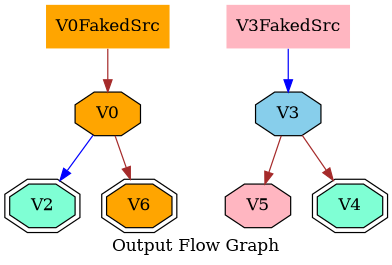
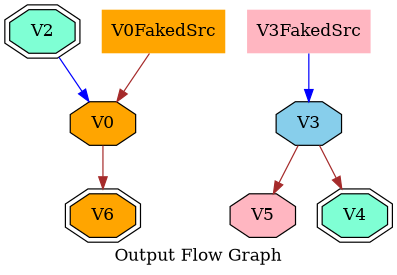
(80, 153) -> (70, 74)
